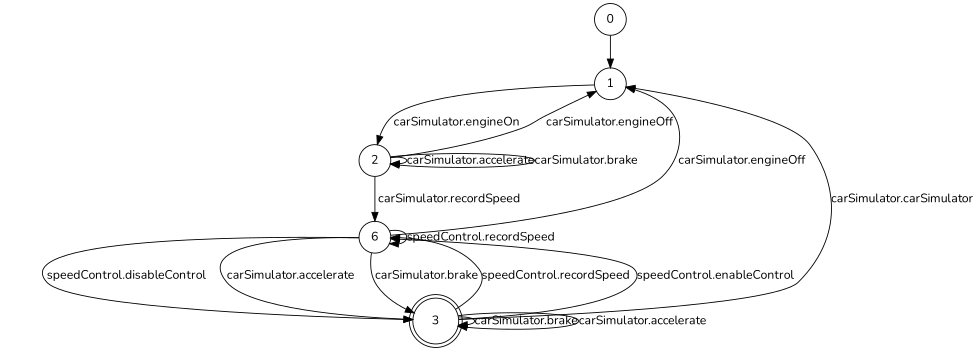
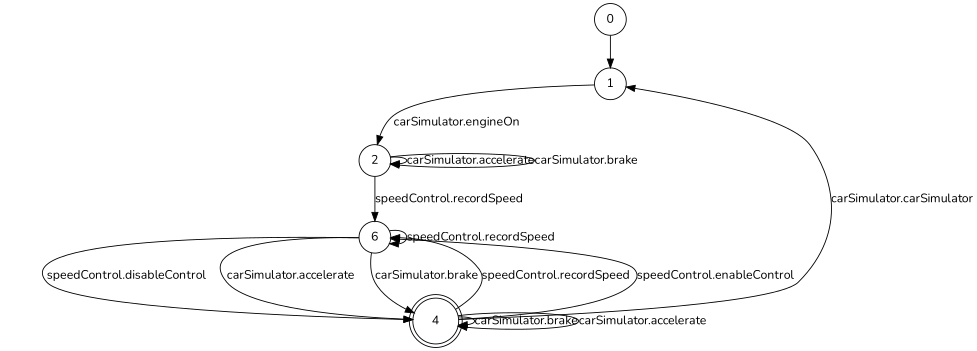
(493, 137) -> none
(449, 199) -> (449, 199)
(586, 208) -> none
(436, 321) -> (436, 321)
